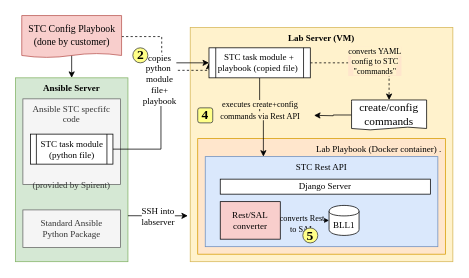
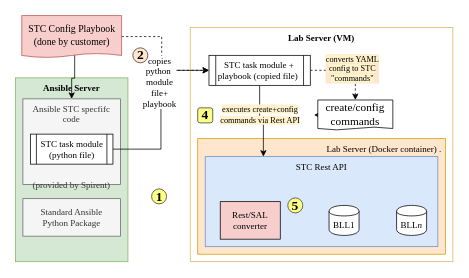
(321, 38) -> (321, 38)
(140, 55) -> (140, 55)
(72, 63) -> (75, 75)
(260, 63) -> (260, 70)
(389, 115) -> (355, 115)
(369, 149) -> (373, 149)
(325, 186) -> none
none -> (159, 196)
(155, 215) -> none
(302, 220) -> none
none -> (411, 220)
(72, 228) -> (72, 217)
(310, 235) -> (295, 205)
